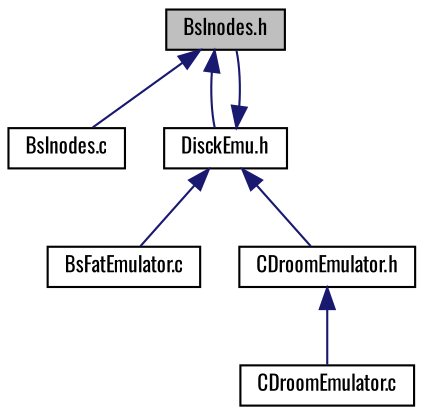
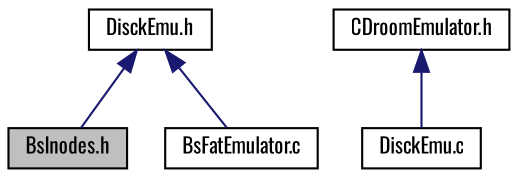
(212, 100) -> none
(67, 148) -> none
(284, 216) -> none
(327, 385) -> (421, 148)
